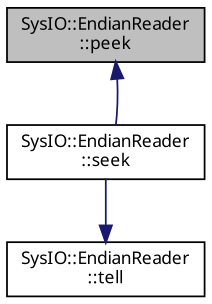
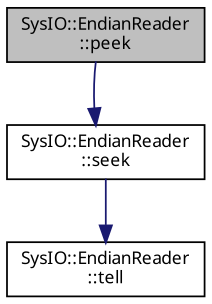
(117, 102) -> (94, 85)
